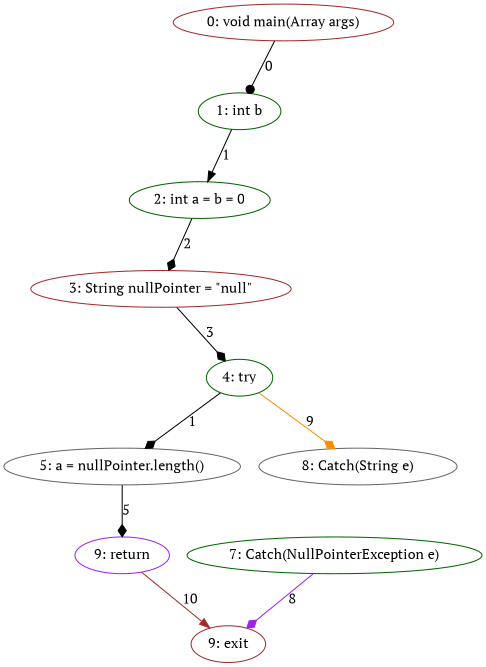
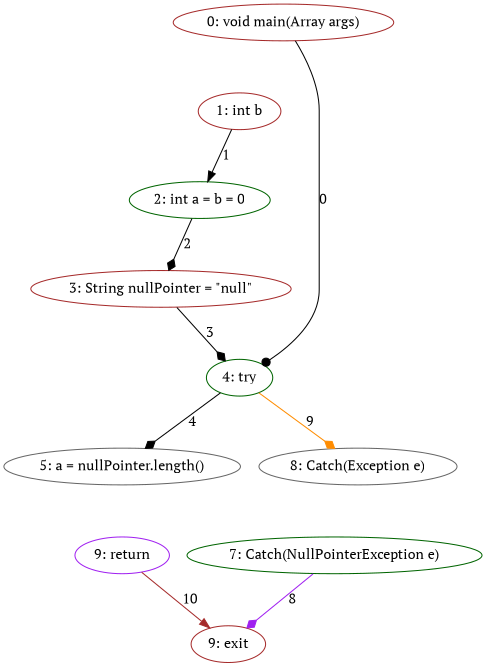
(263, 63) -> (319, 207)
(240, 111) -> (240, 111)
(193, 422) -> (193, 422)
(358, 467) -> (358, 467)
(122, 505) -> none
